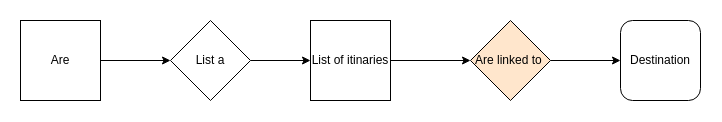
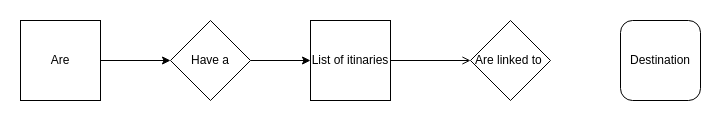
(211, 61) -> (211, 61)
(462, 61) -> (464, 61)
(511, 61) -> (511, 61)
(582, 61) -> none
